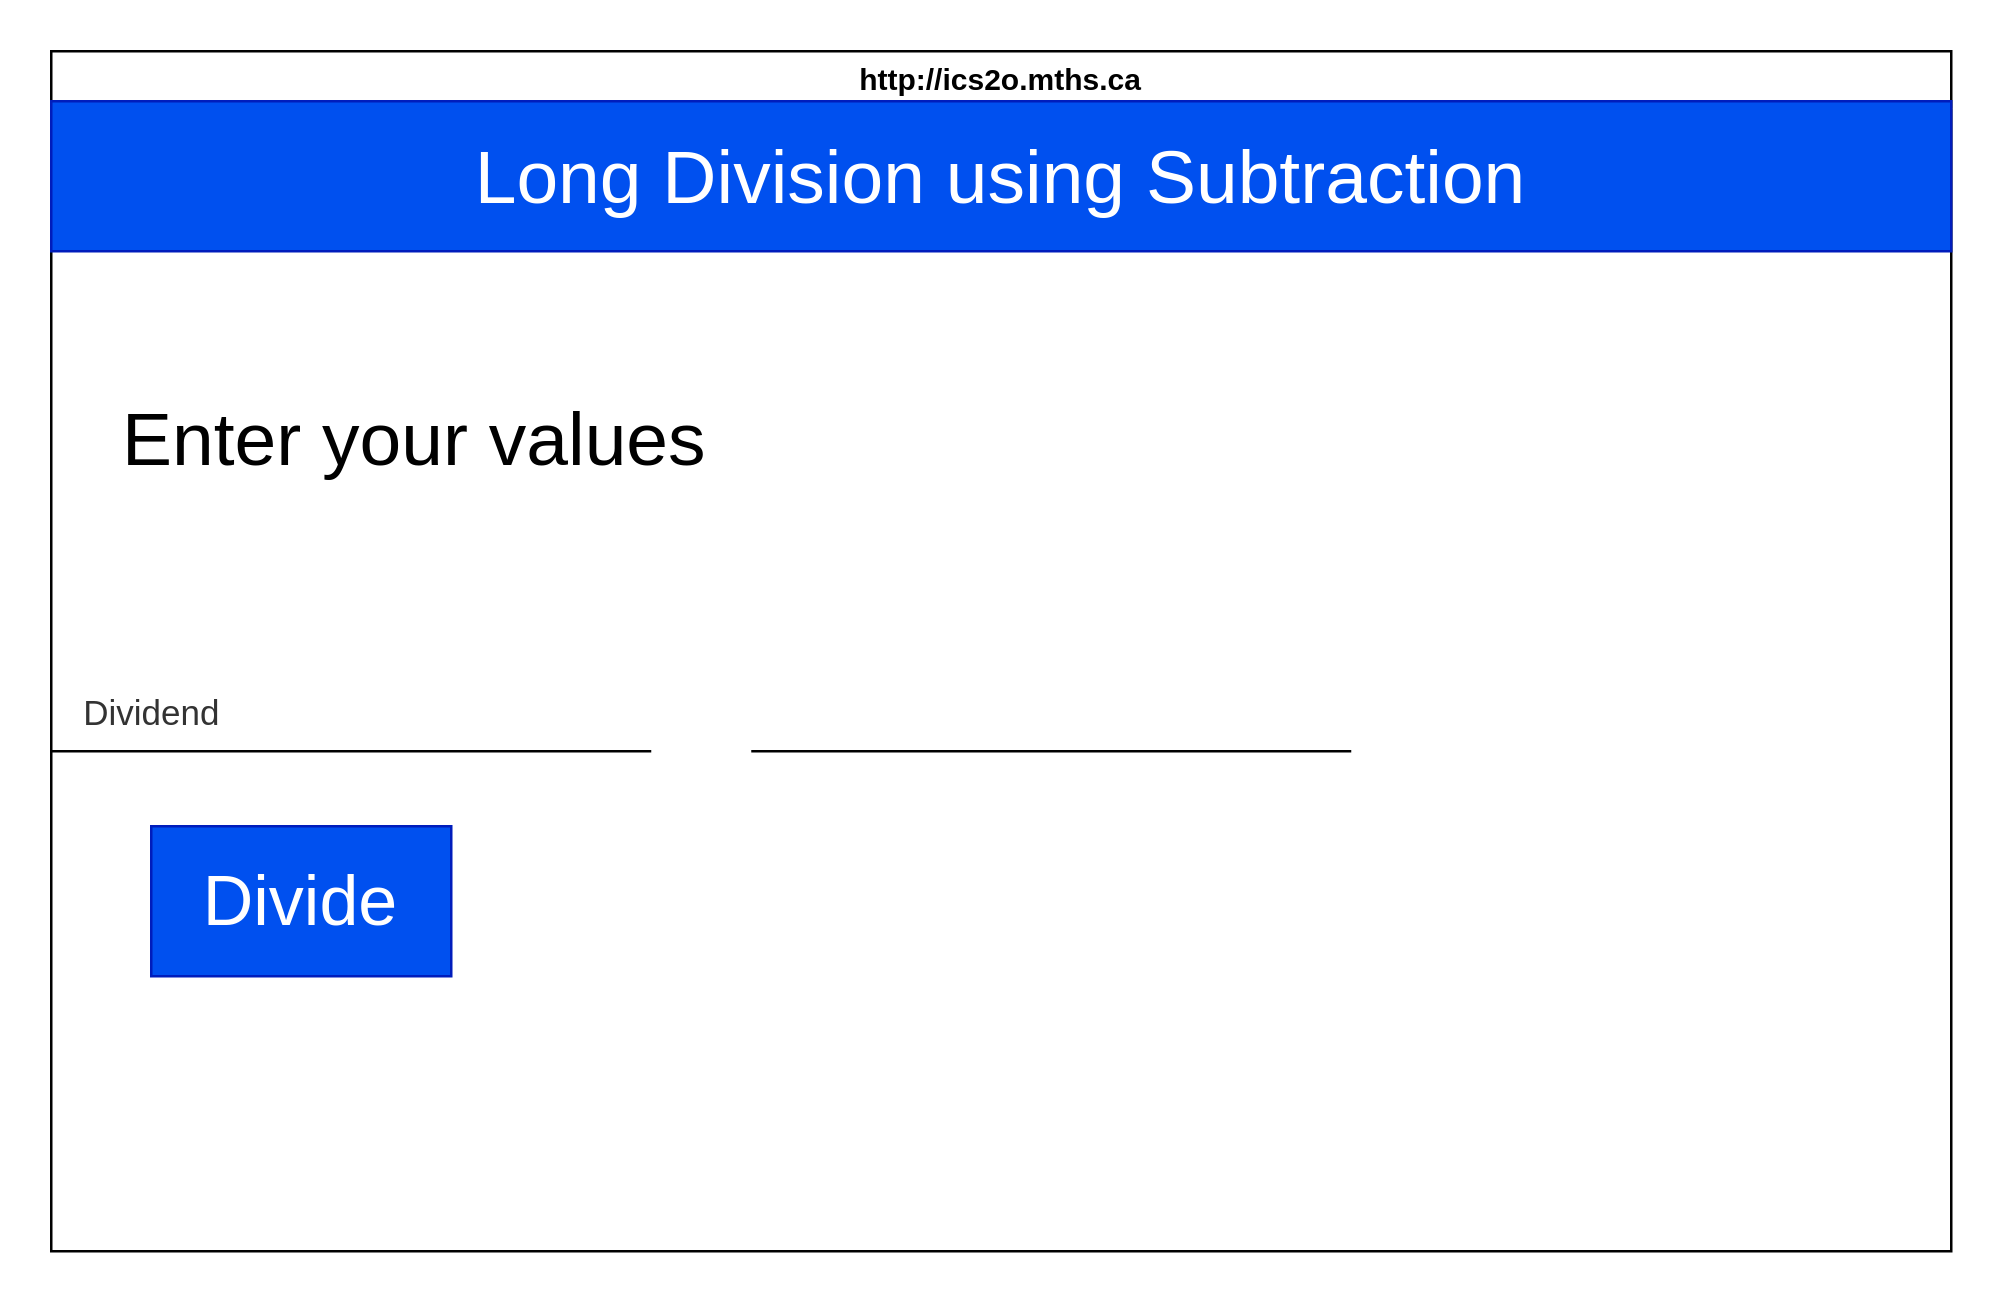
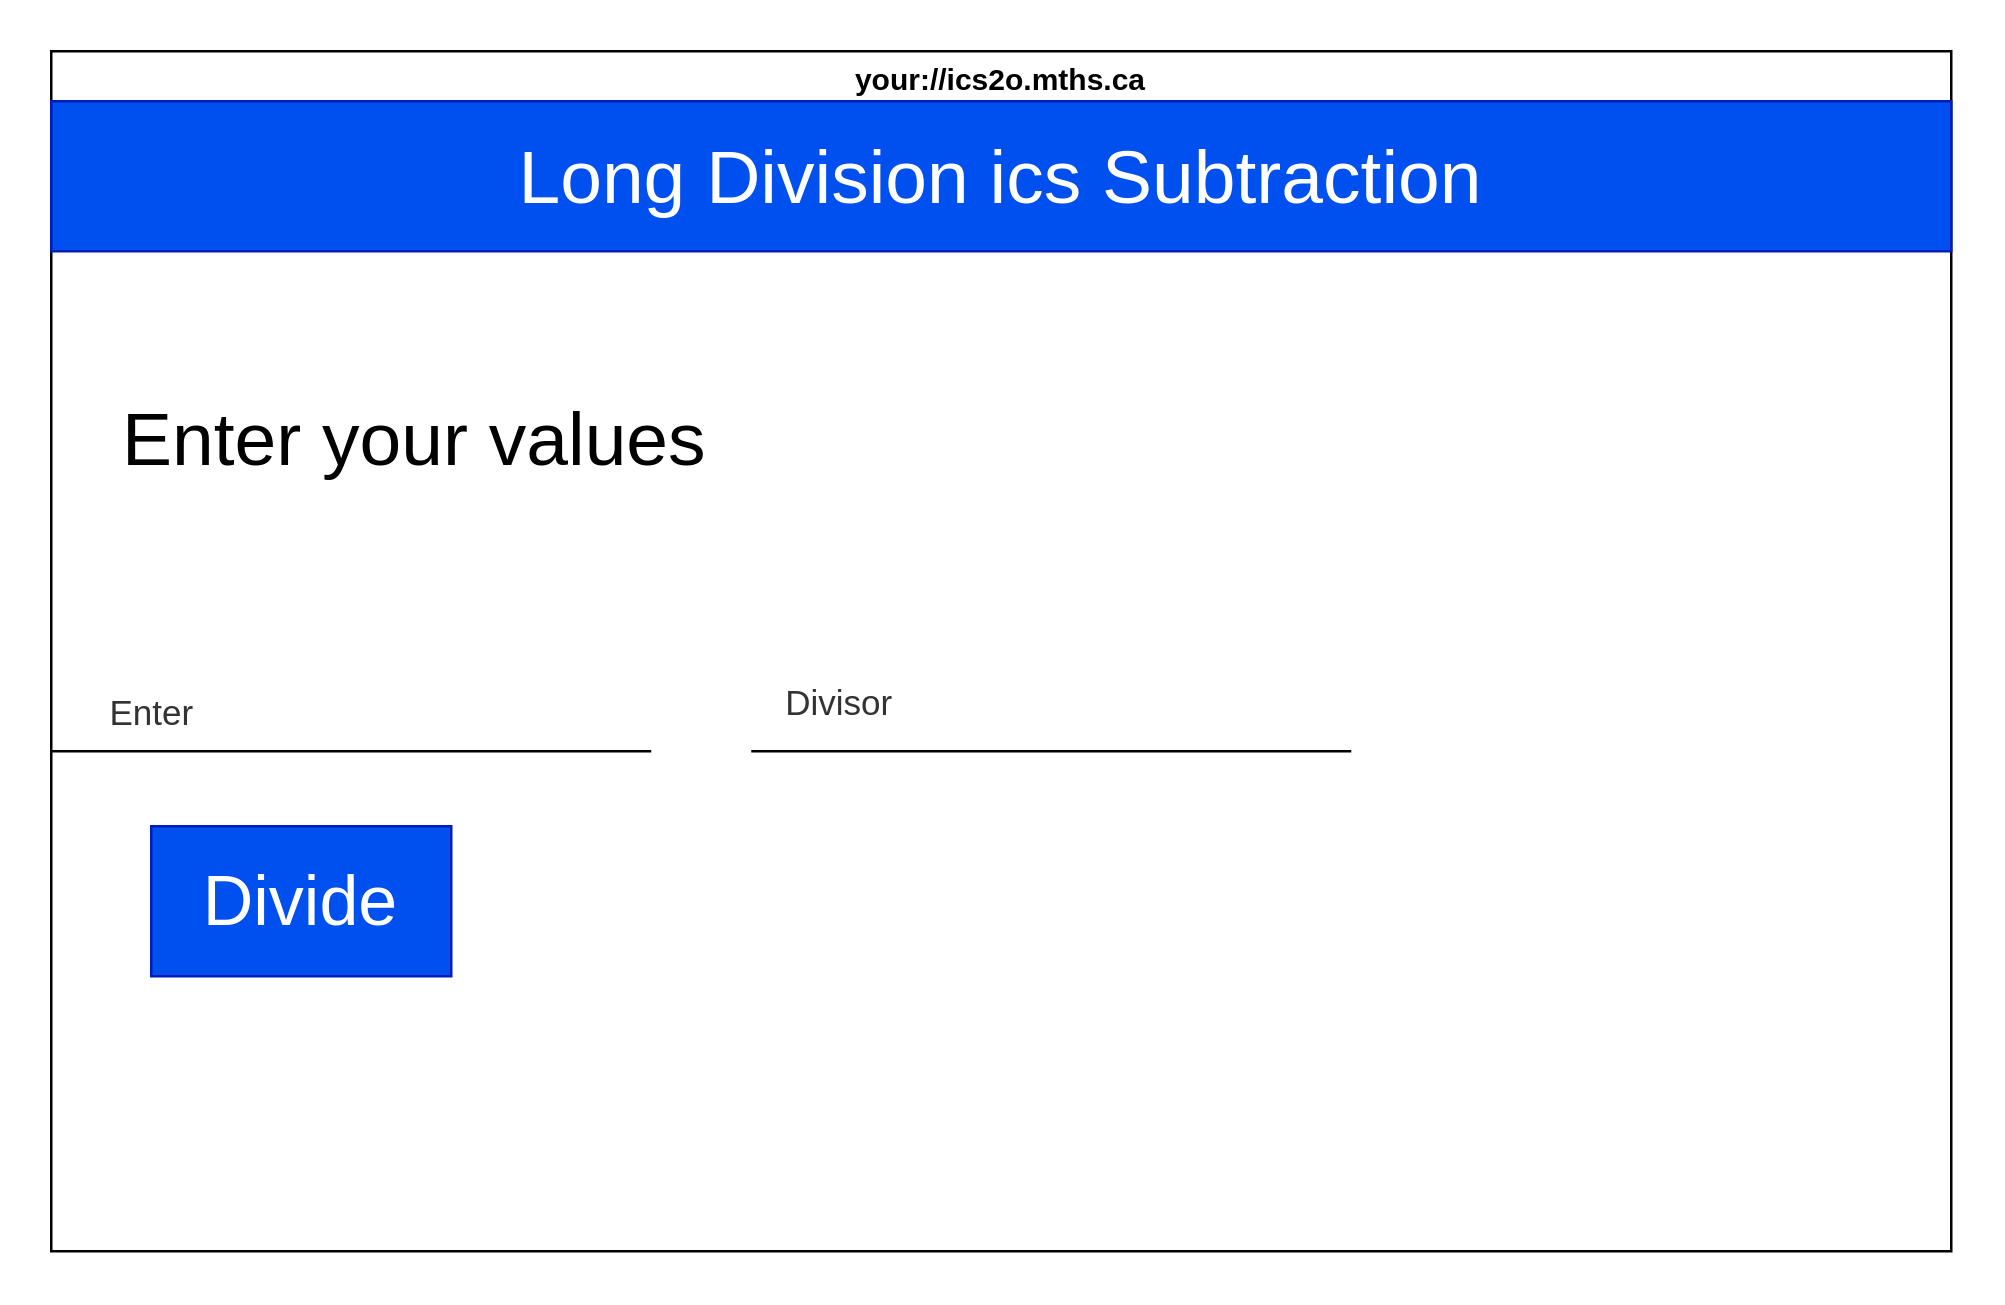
(1001, 81) -> (1001, 81)
(1001, 176) -> (1001, 176)
none -> (839, 689)
(153, 714) -> (153, 714)
